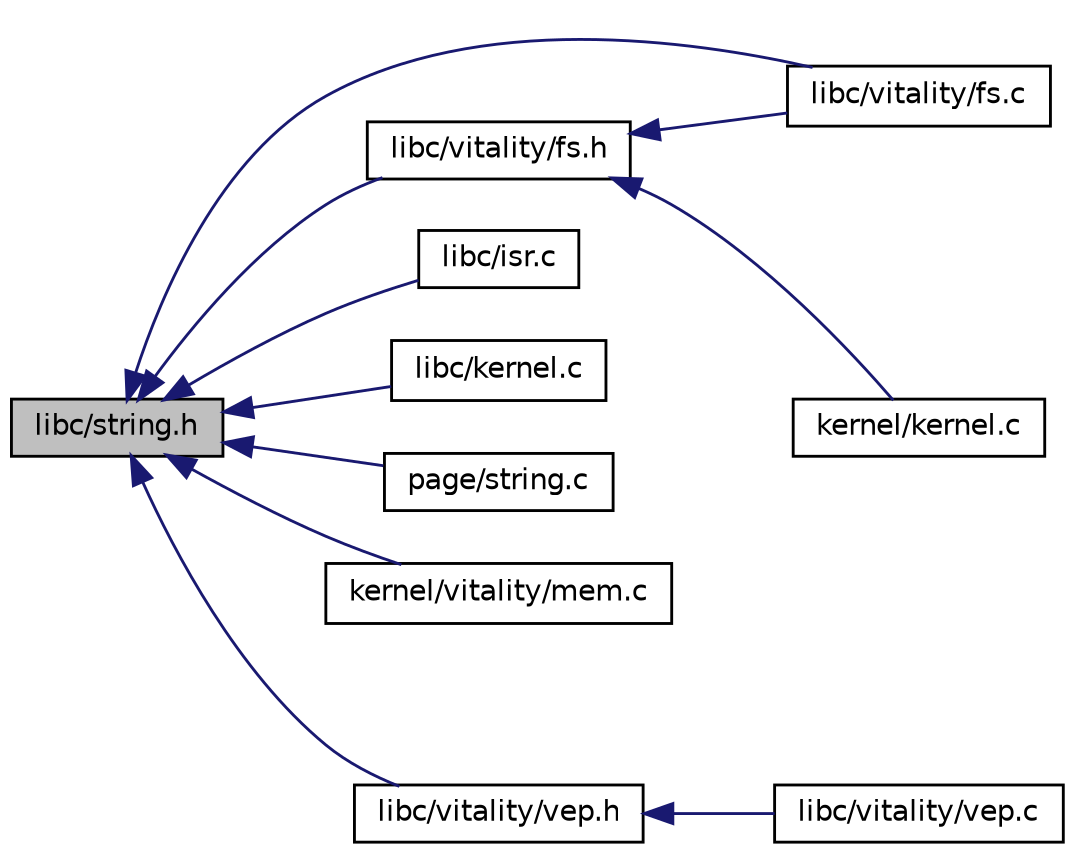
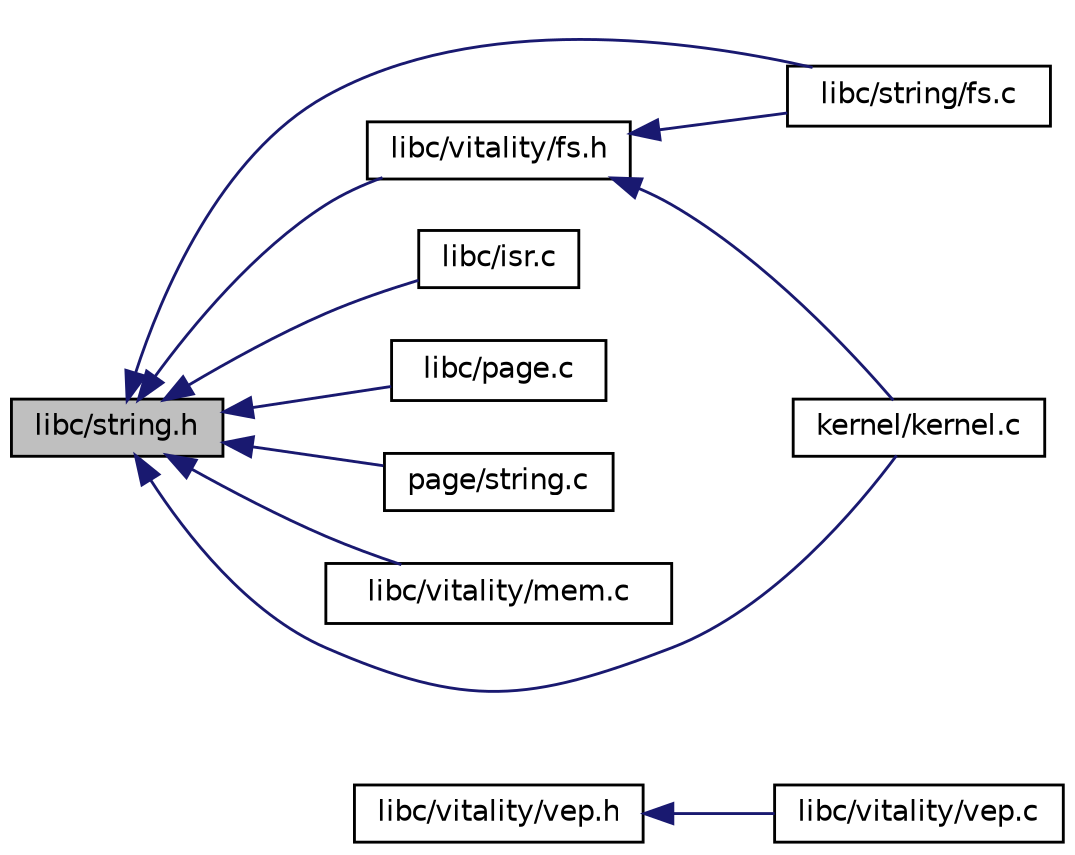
(919, 96) -> (919, 96)
(499, 371) -> (499, 371)
(499, 593) -> (499, 593)
(245, 658) -> (525, 689)
